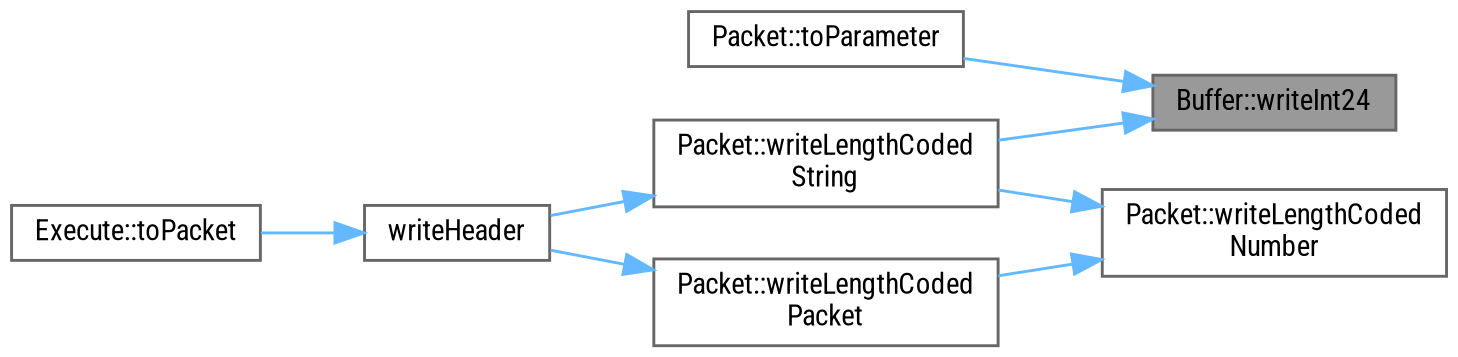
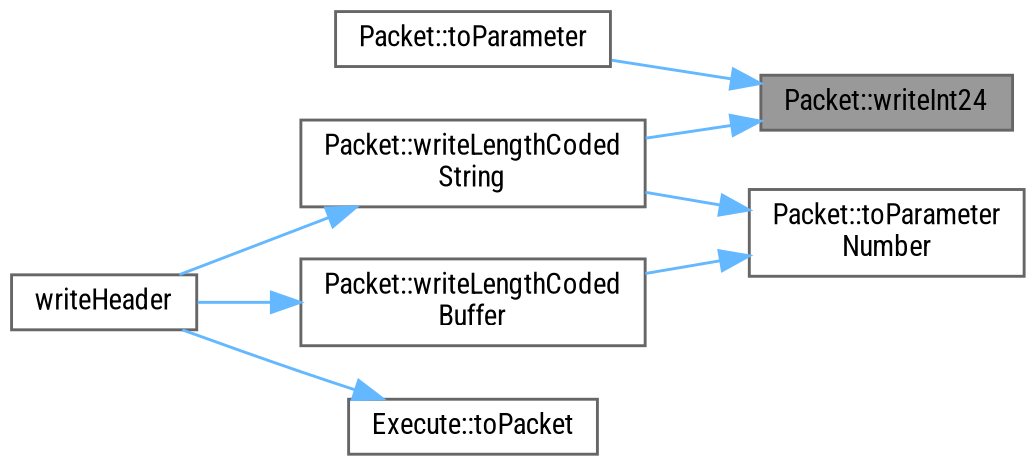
(1274, 103) -> (887, 103)
(298, 233) -> (268, 361)
(1274, 233) -> (887, 233)
(826, 302) -> (473, 302)
